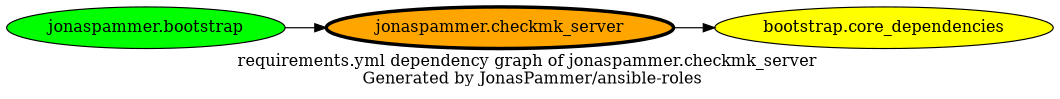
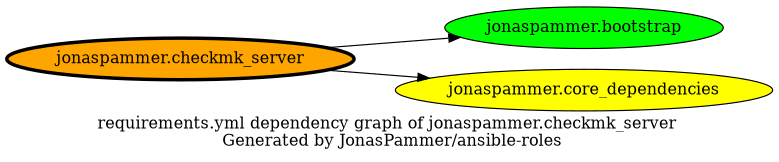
(300, 28) -> (387, 43)
(884, 28) -> (584, 90)
